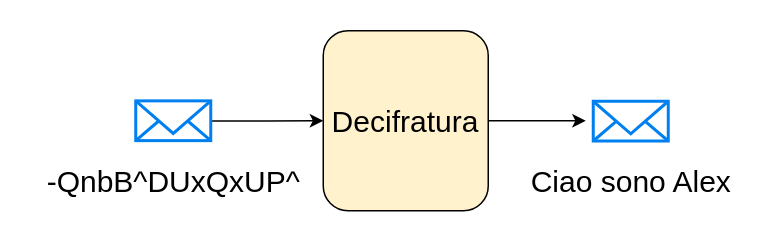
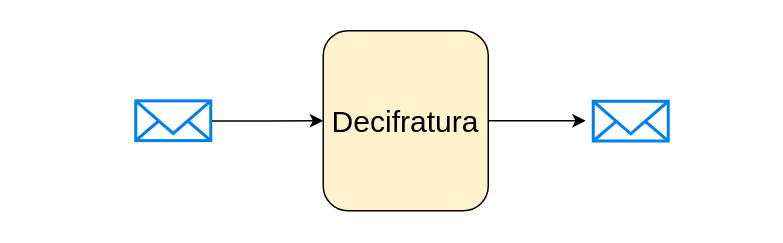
(173, 181) -> none
(631, 181) -> none
